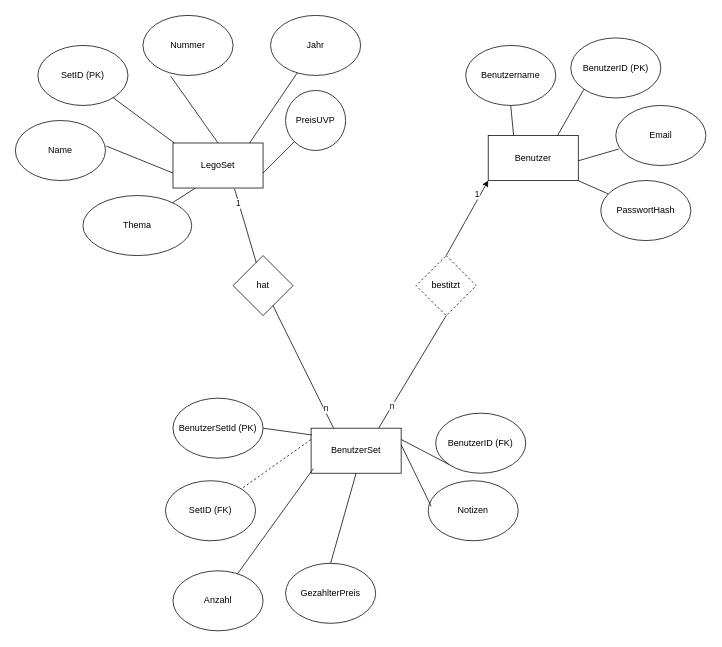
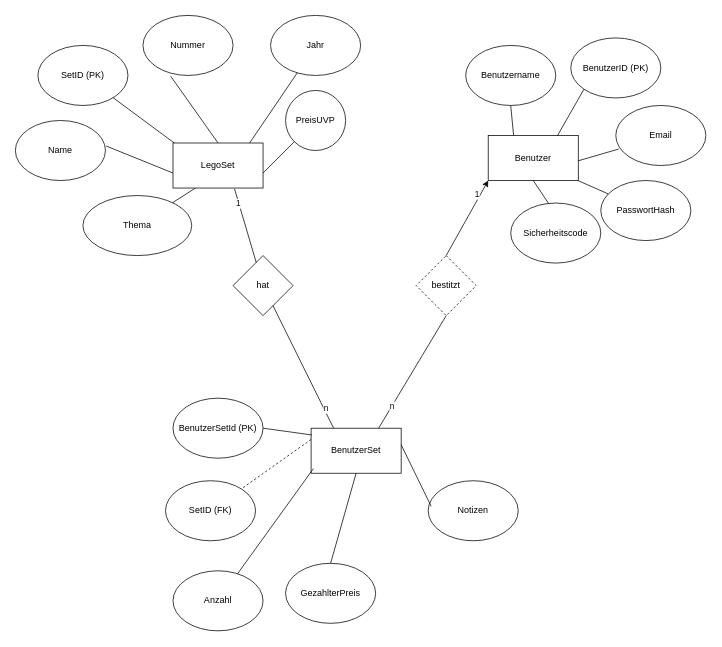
none -> (541, 192)
none -> (555, 233)
(480, 443) -> none
(424, 451) -> none
